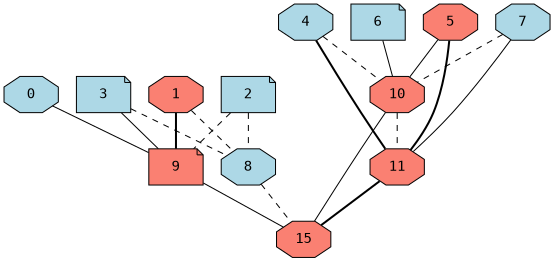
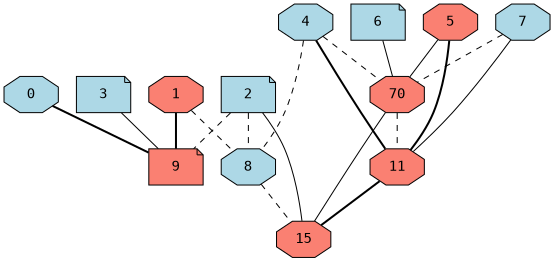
(397, 95) -> (397, 95)
(101, 129) -> (101, 129)
(184, 134) -> (290, 98)
(243, 205) -> (290, 164)
